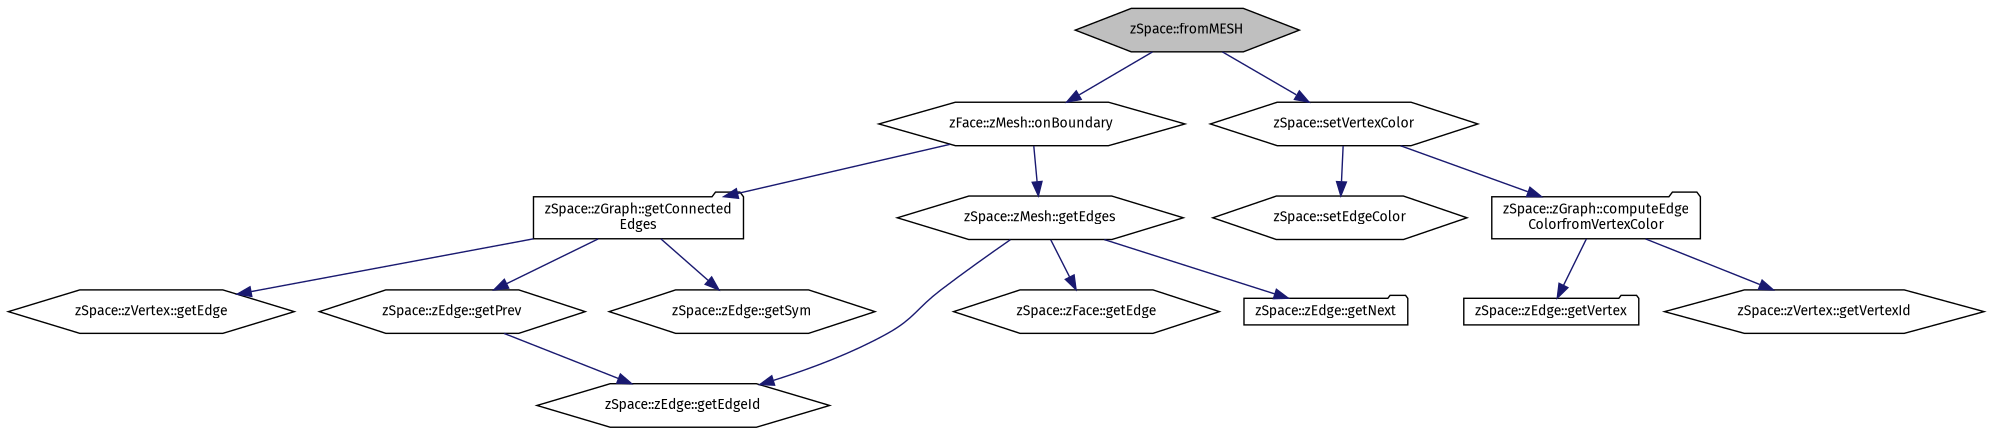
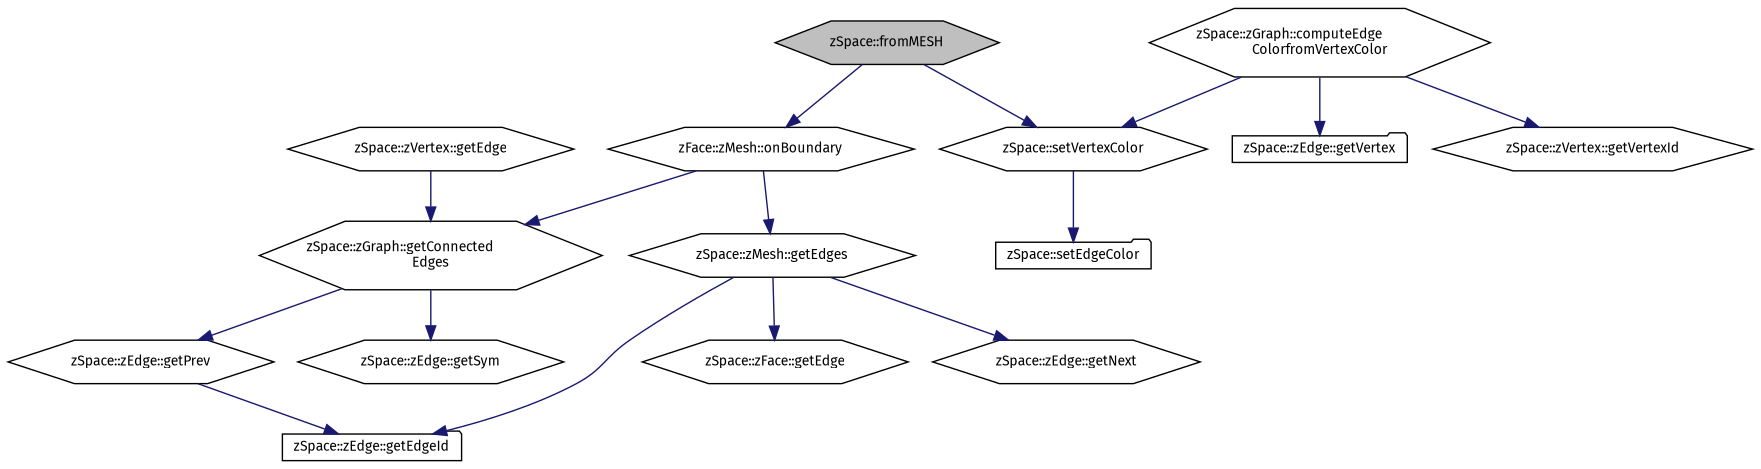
(1464, 169) -> (1188, 99)
(638, 218) -> (431, 256)
(1340, 218) -> (1073, 256)
(1596, 218) -> (1320, 43)
(392, 265) -> (431, 189)
(1326, 312) -> (1066, 362)
(683, 405) -> (372, 447)
